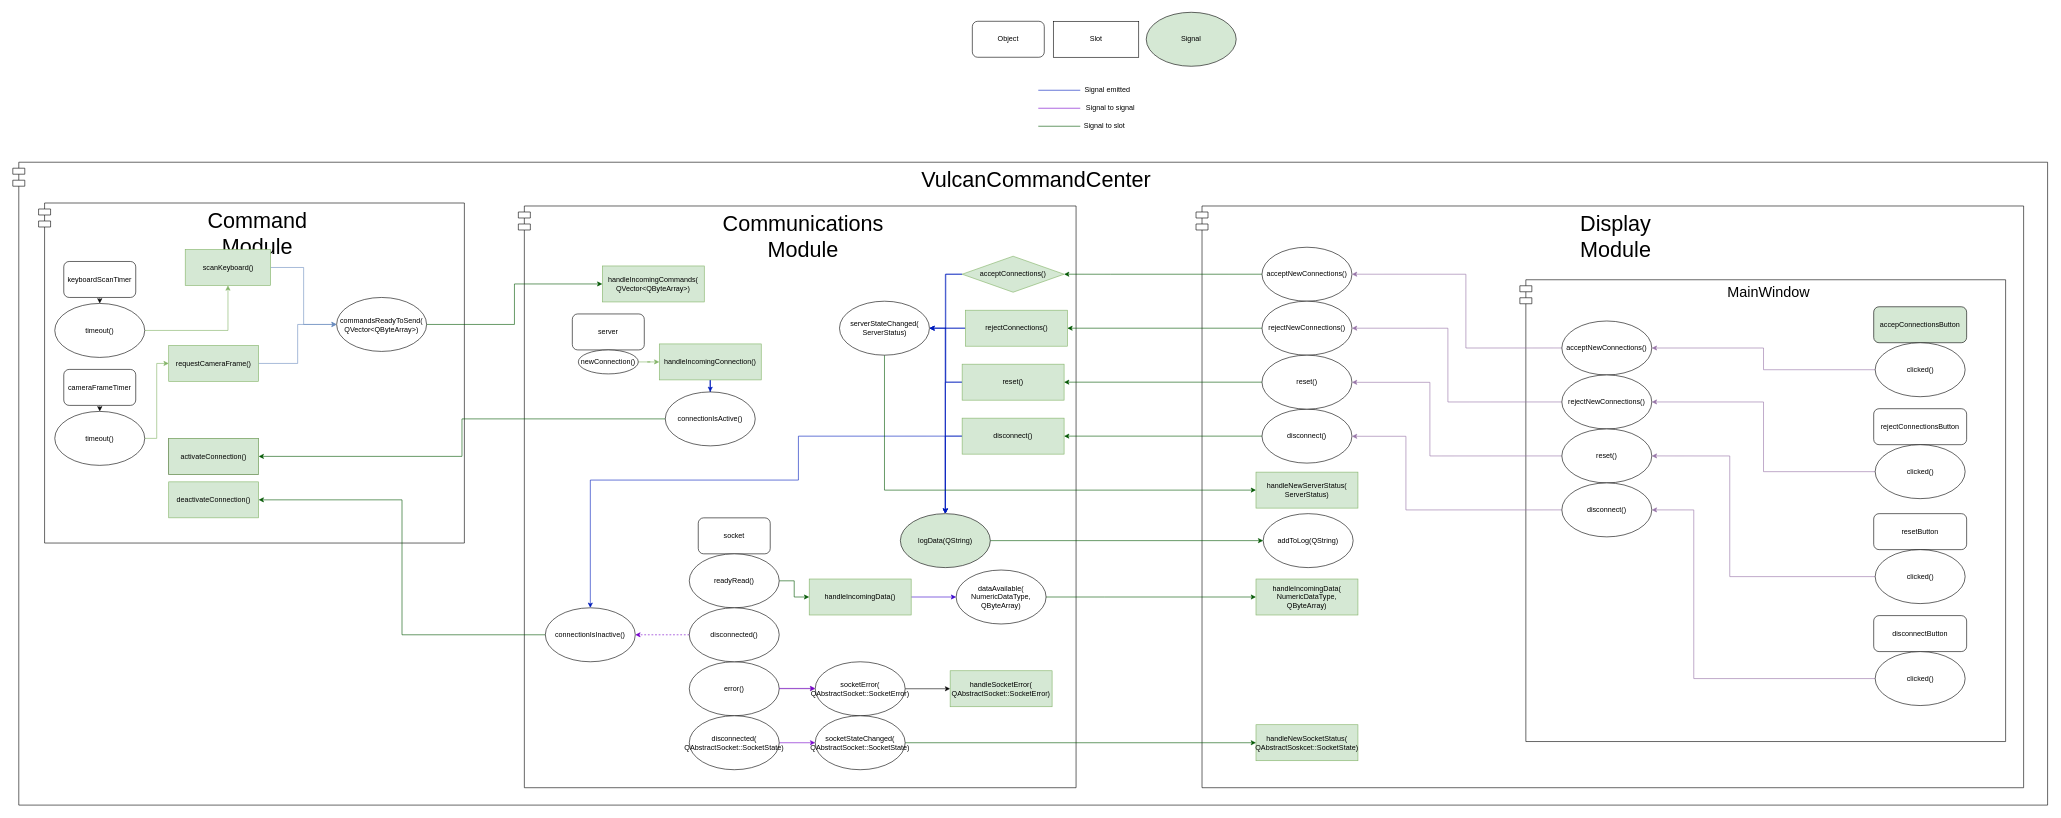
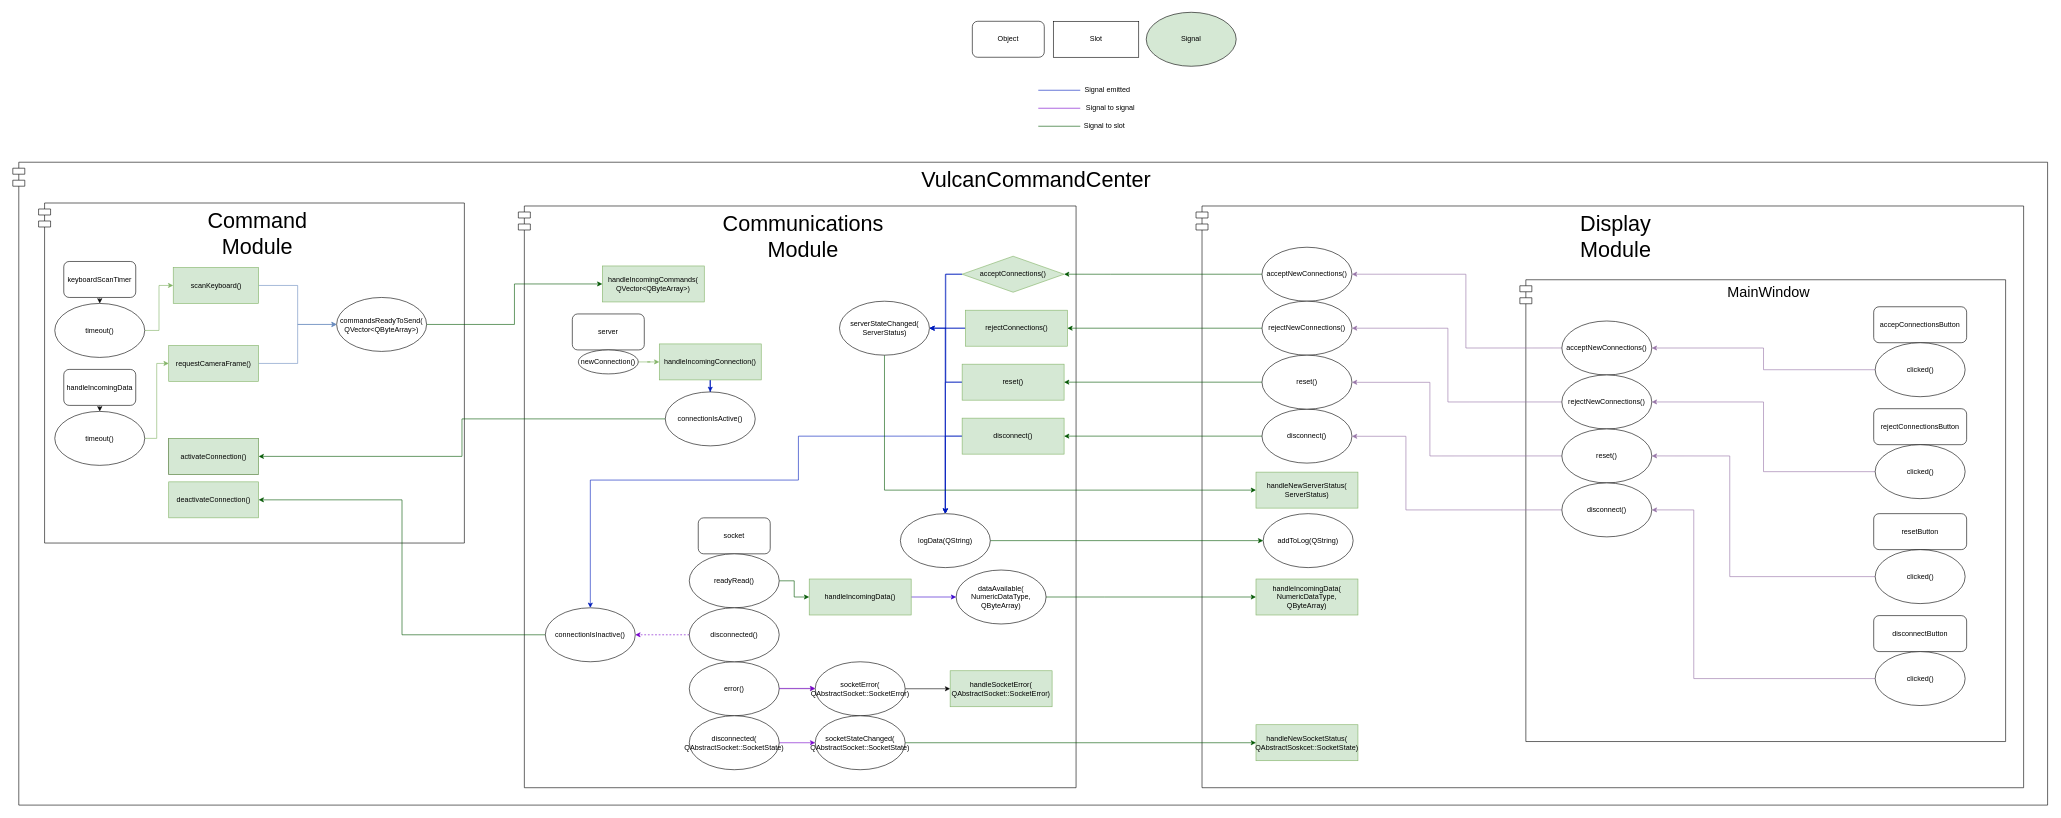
(228, 268) -> (216, 286)
(1921, 325) -> (1921, 325)
(99, 388) -> (99, 388)
(945, 541) -> (945, 541)
